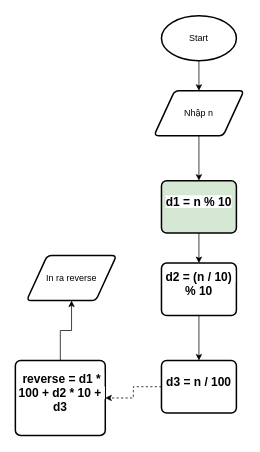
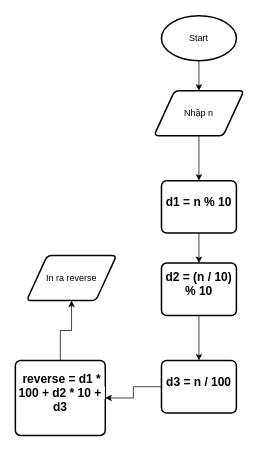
(199, 207) -> (199, 207)
(134, 391) -> (134, 391)
